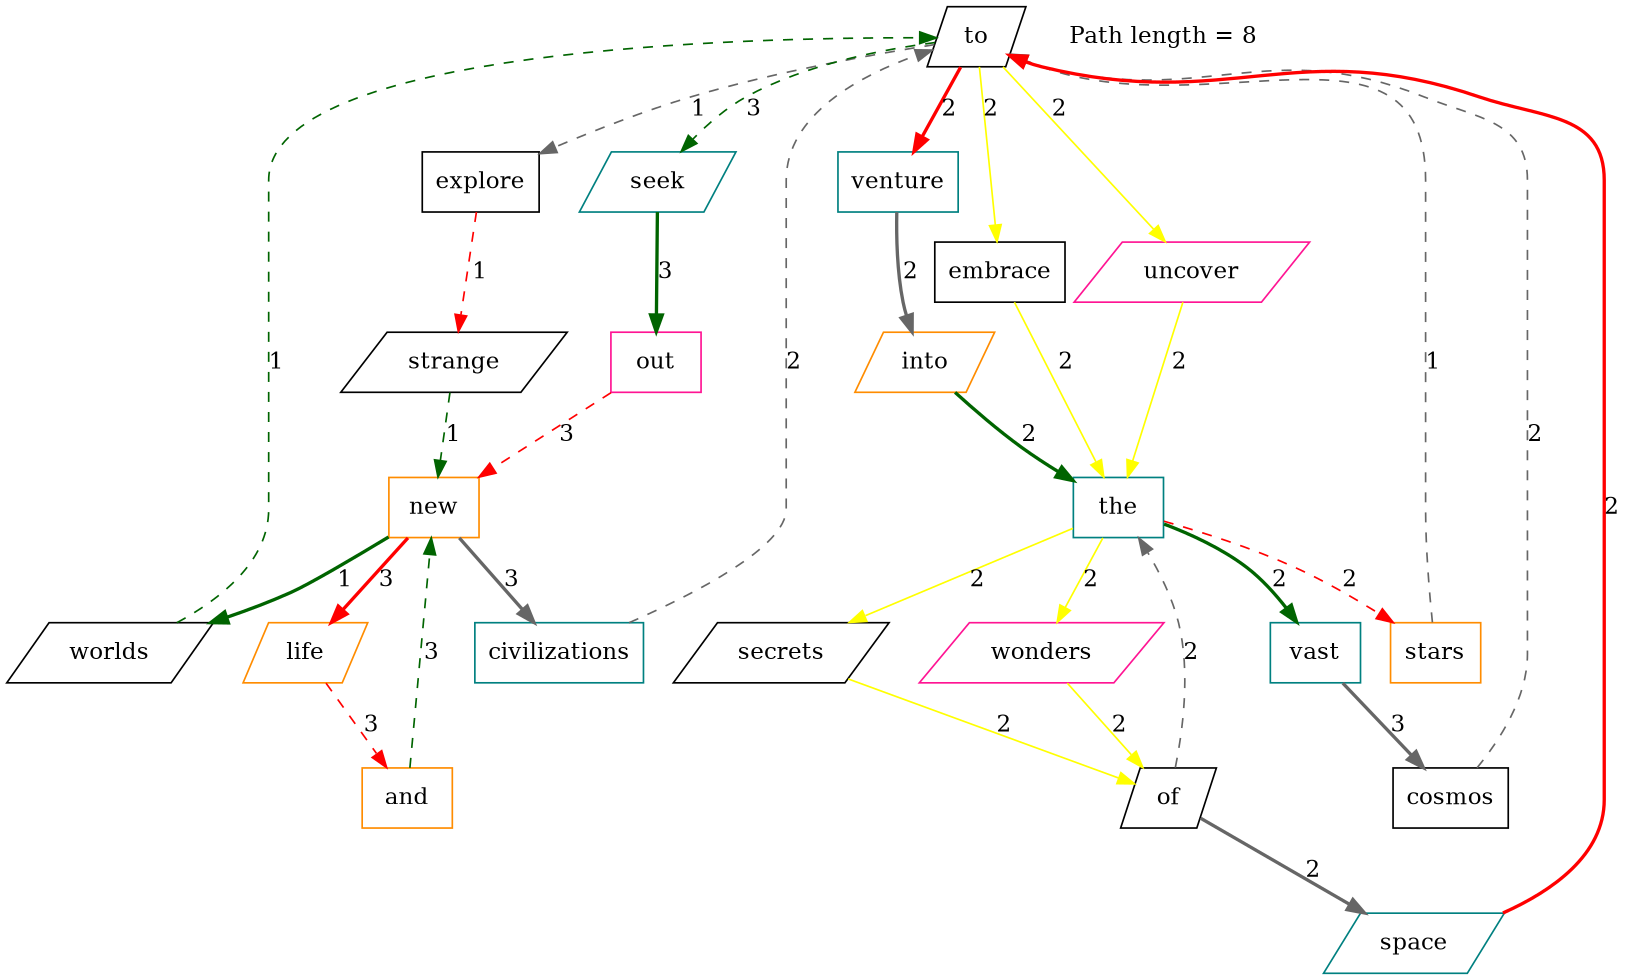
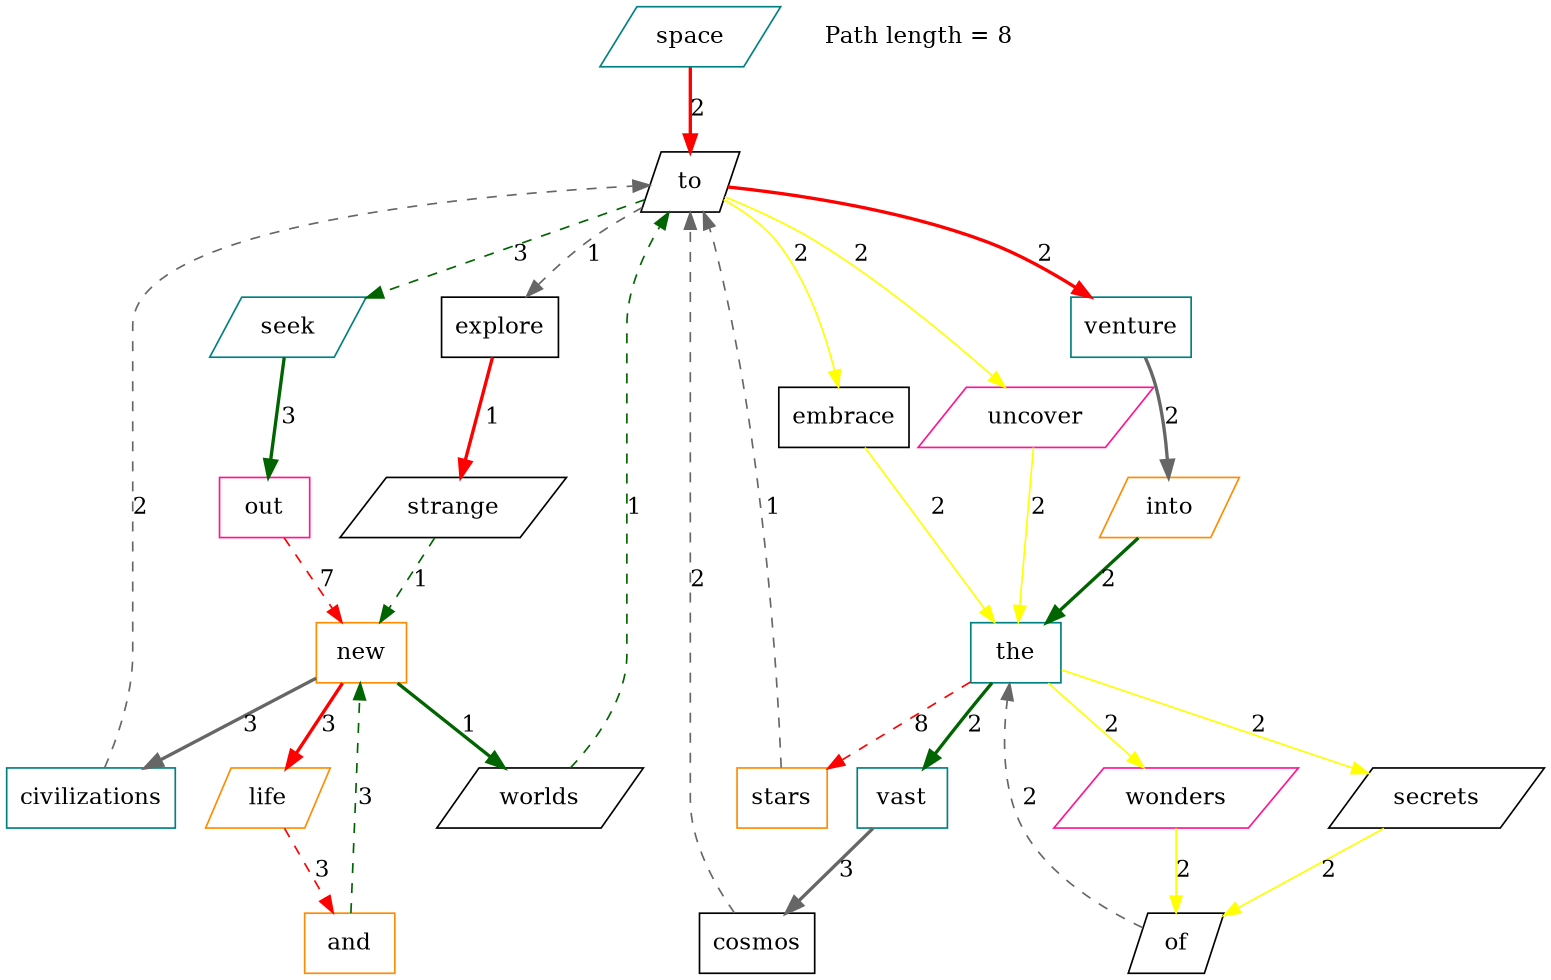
(469, 263) -> (479, 409)
(568, 435) -> (328, 580)
(1350, 580) -> (922, 725)
(1275, 861) -> none
